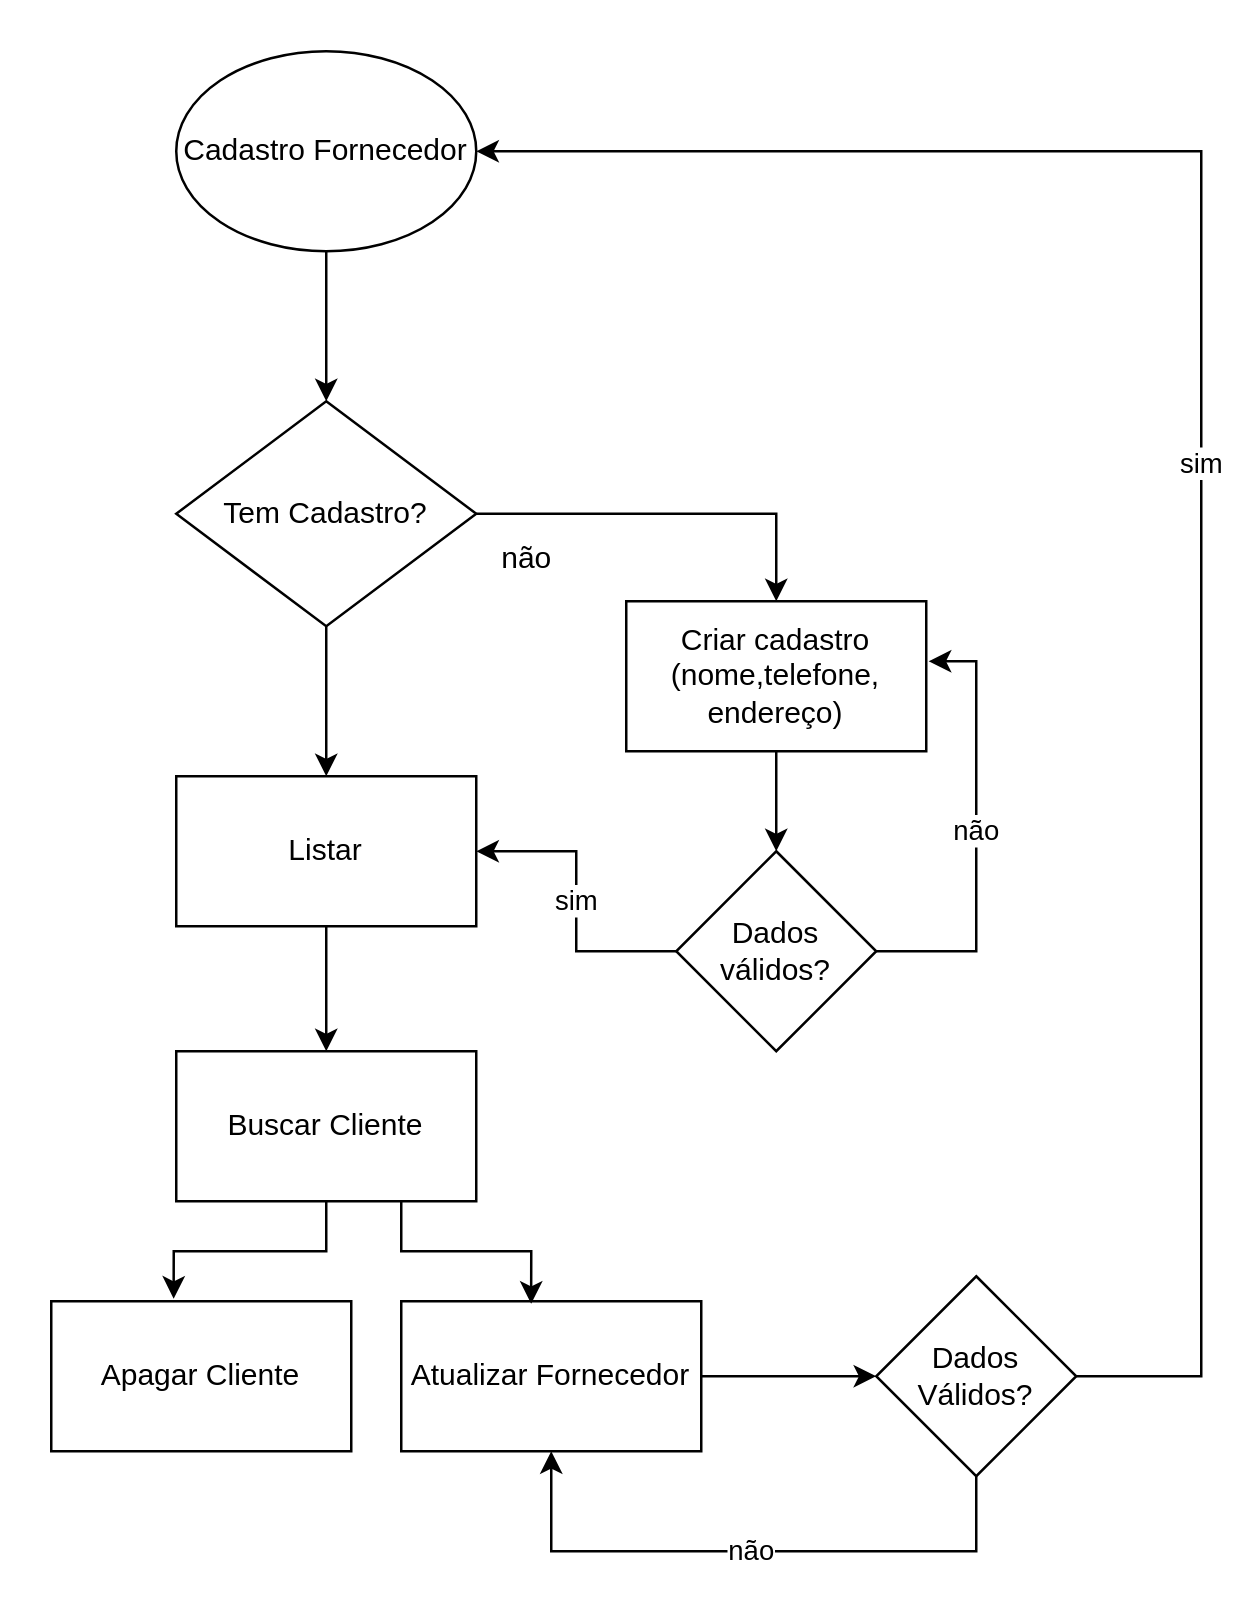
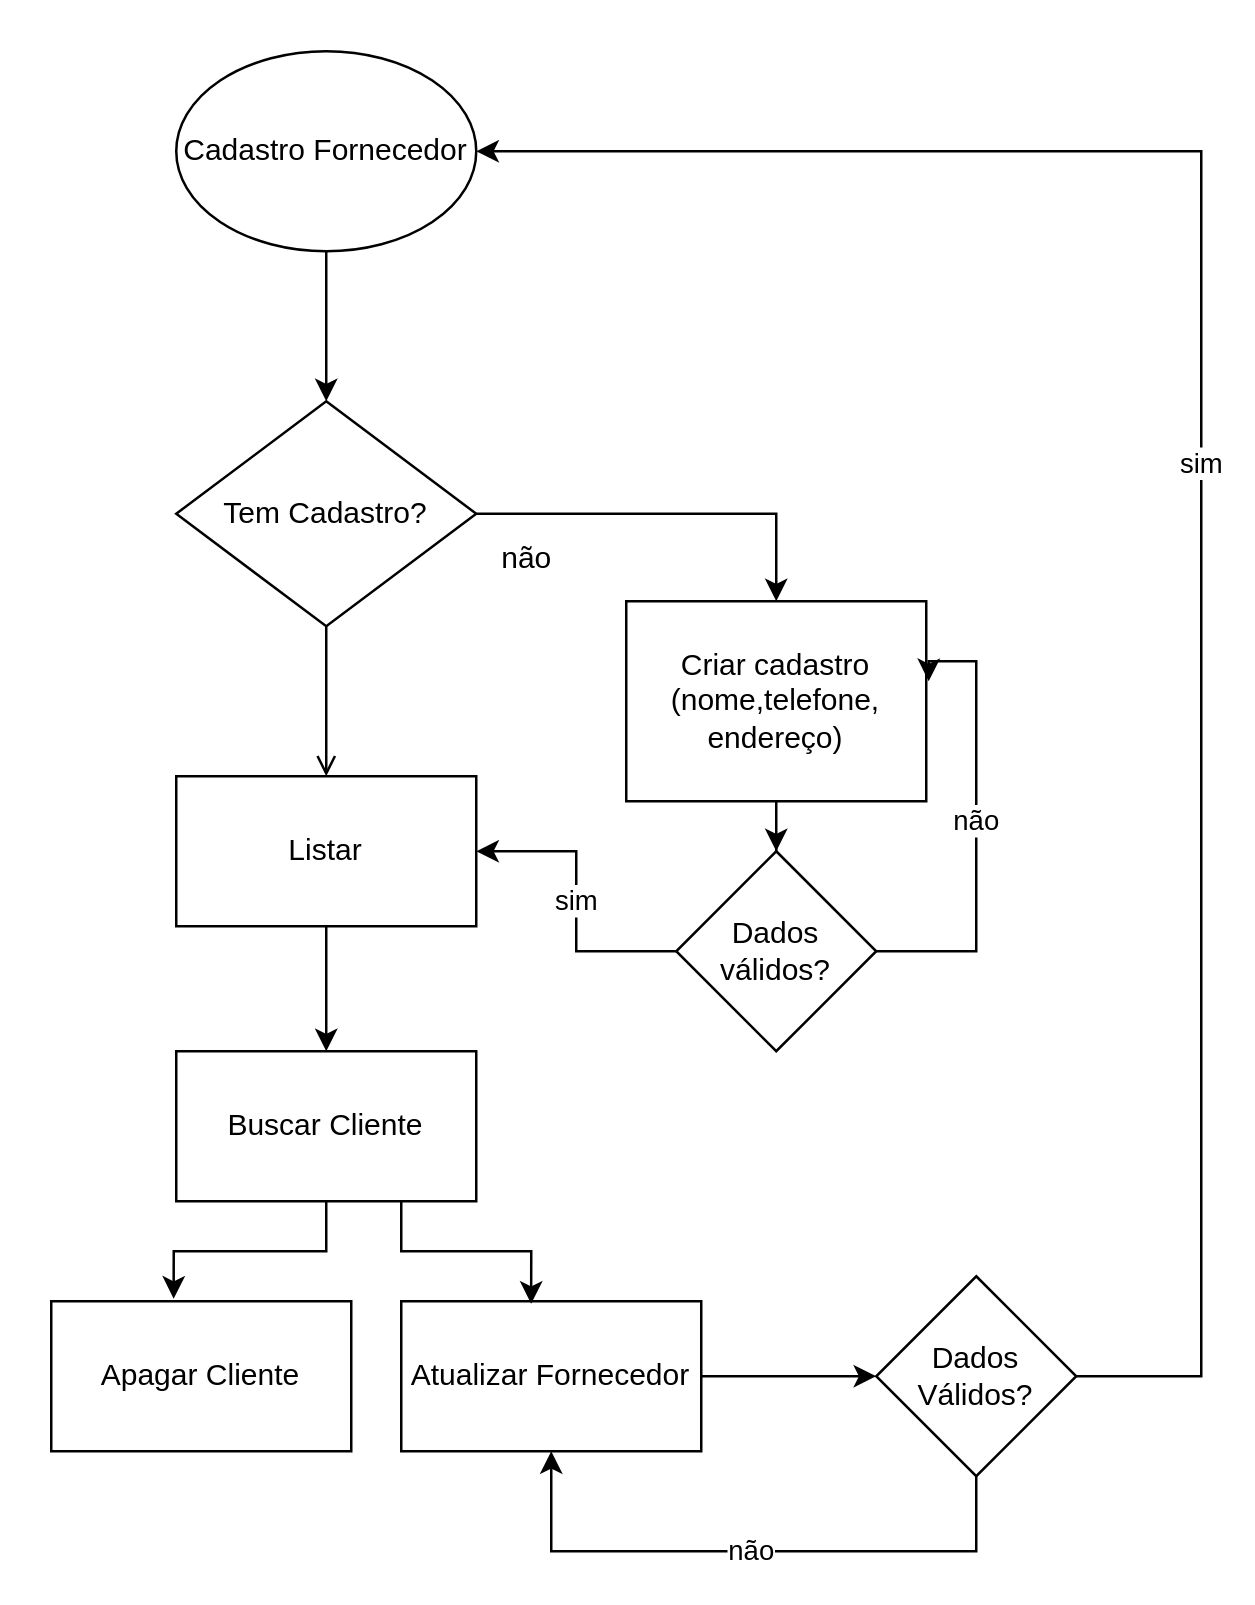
(776, 676) -> (776, 701)
(326, 758) -> (326, 762)
